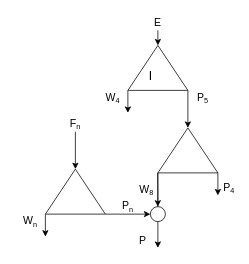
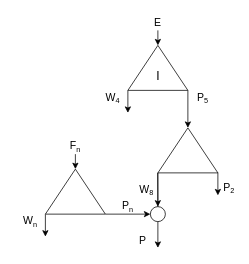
(150, 75) -> (158, 75)
(75, 124) -> (75, 147)
(229, 188) -> (229, 188)
